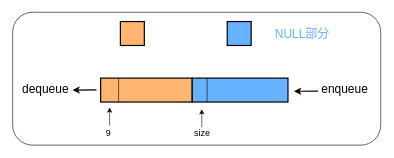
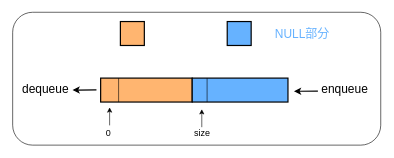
(108, 134) -> (108, 134)
